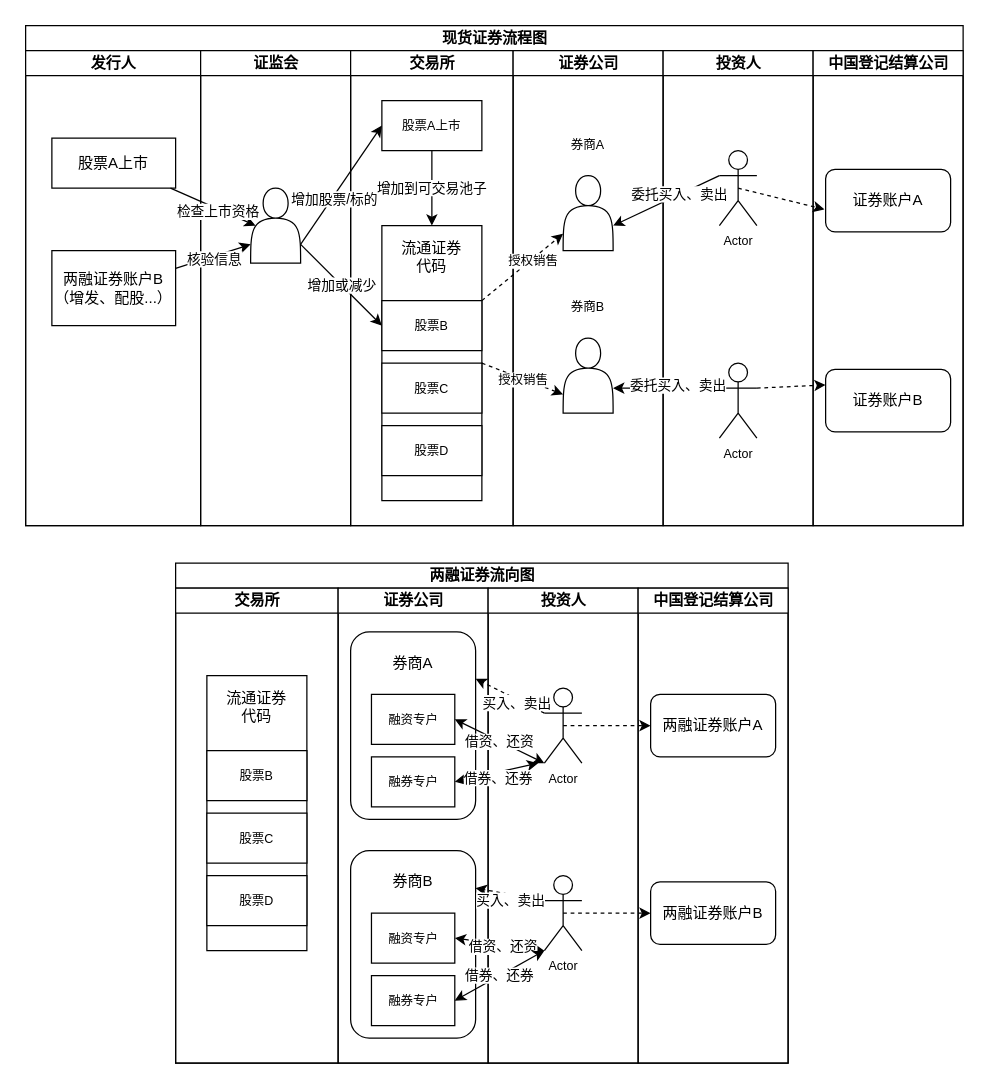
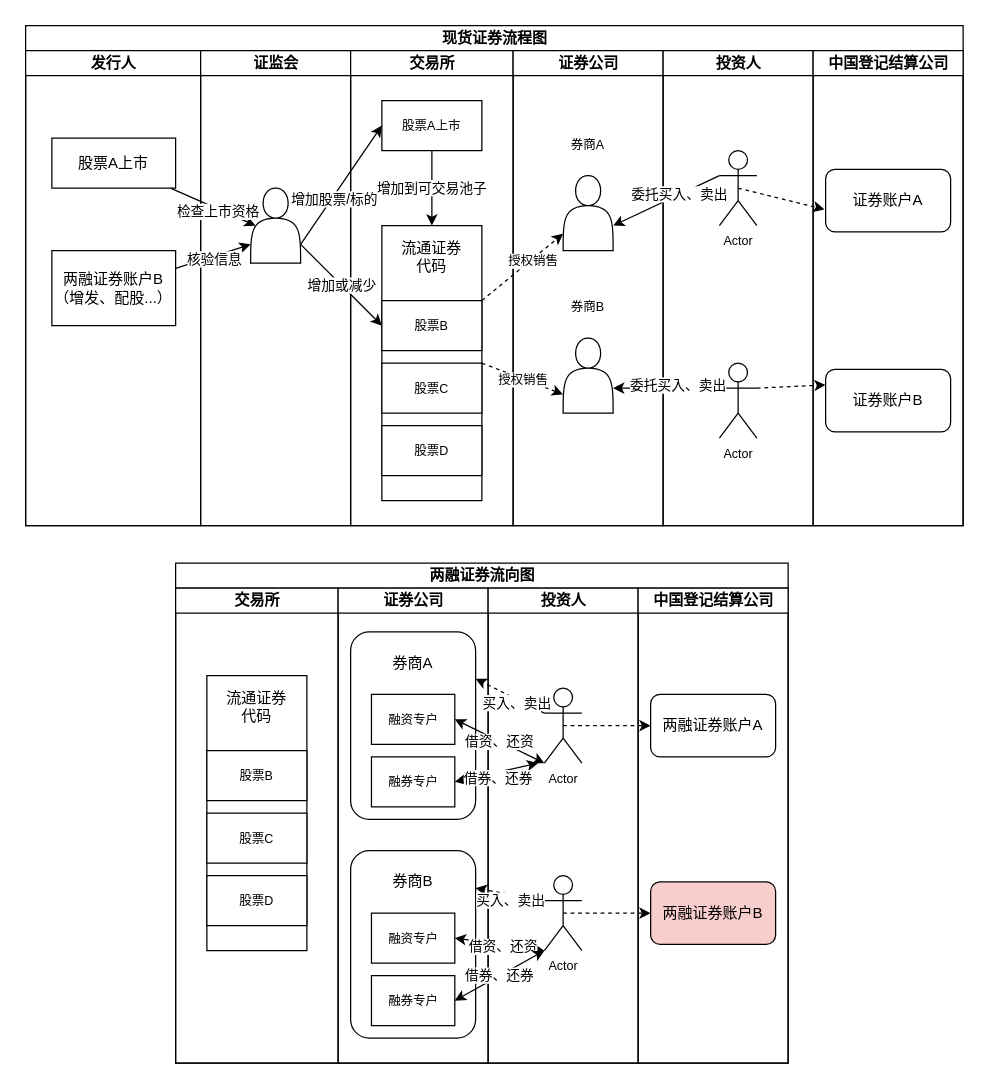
(713, 913) -> (713, 913)
